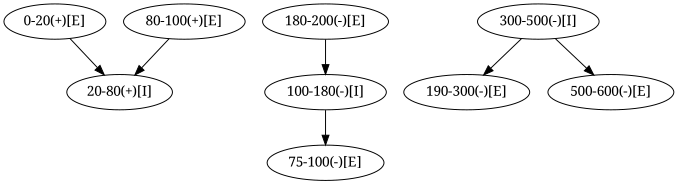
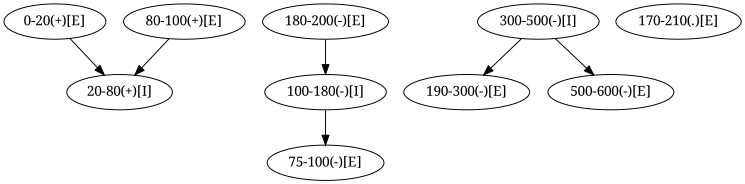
none -> (679, 22)
